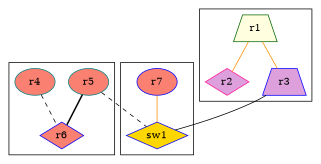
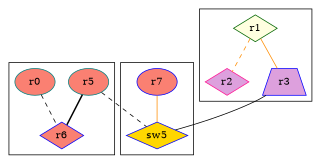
(255, 28) -> (255, 28)
(240, 57) -> (241, 55)
(35, 82) -> (35, 82)
(157, 135) -> (157, 135)
